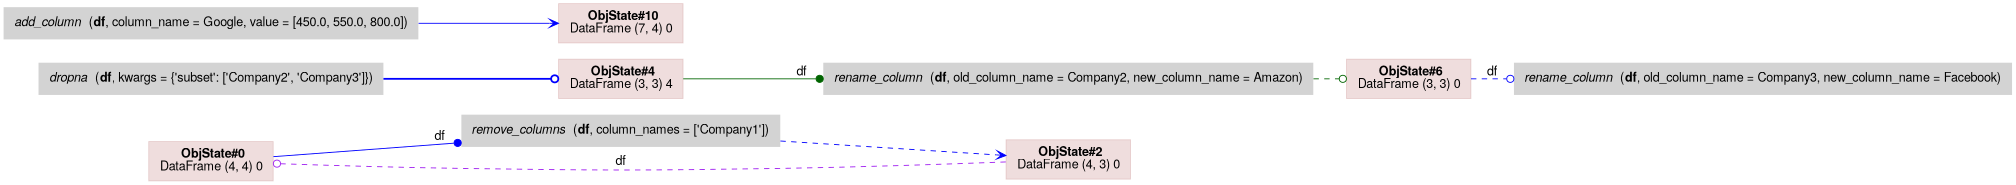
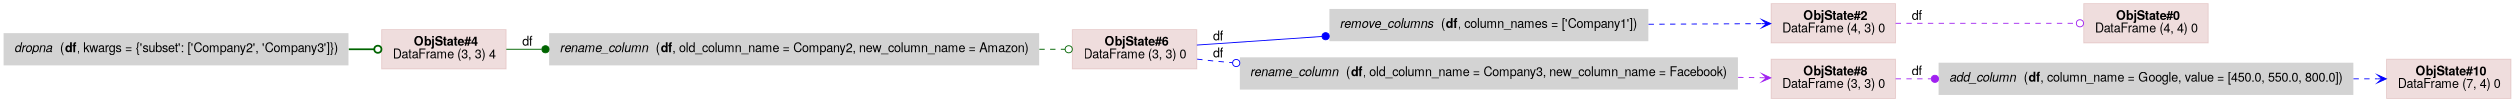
(484, 23) -> (2365, 79)
(467, 79) -> (361, 49)
none -> (1833, 79)
(364, 150) -> (1259, 41)
